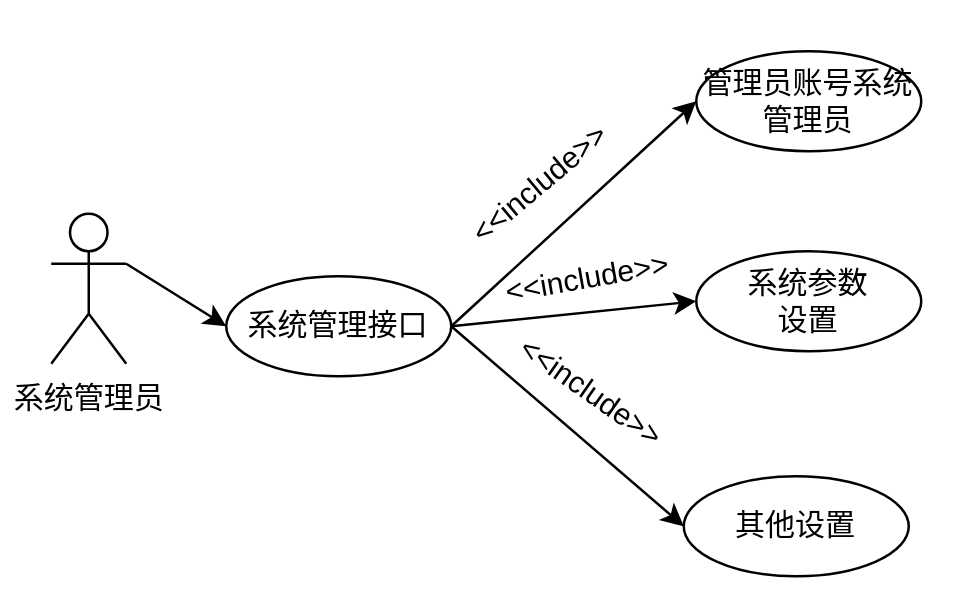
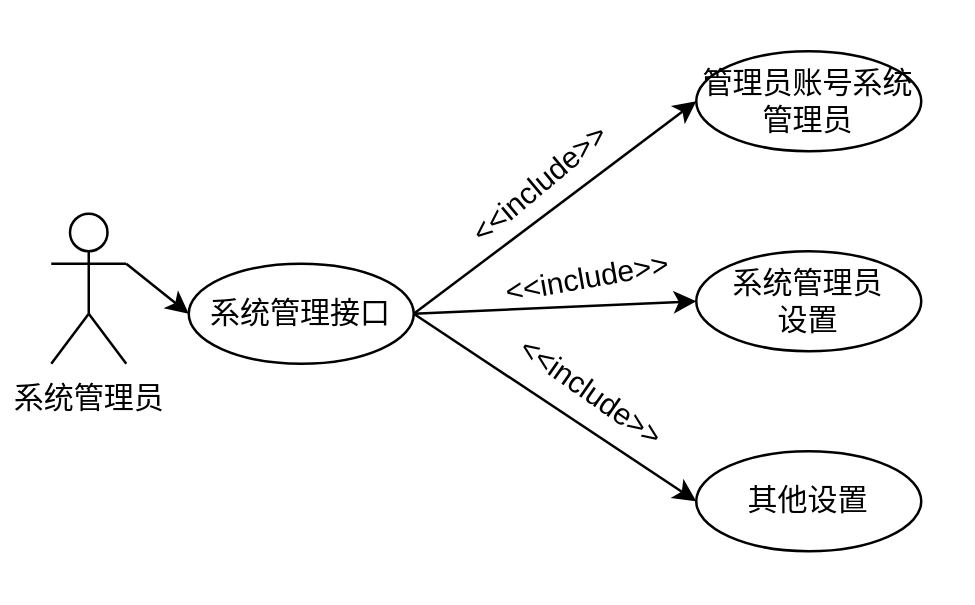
(809, 301) -> (809, 301)
(339, 326) -> (301, 314)
(796, 526) -> (809, 501)
